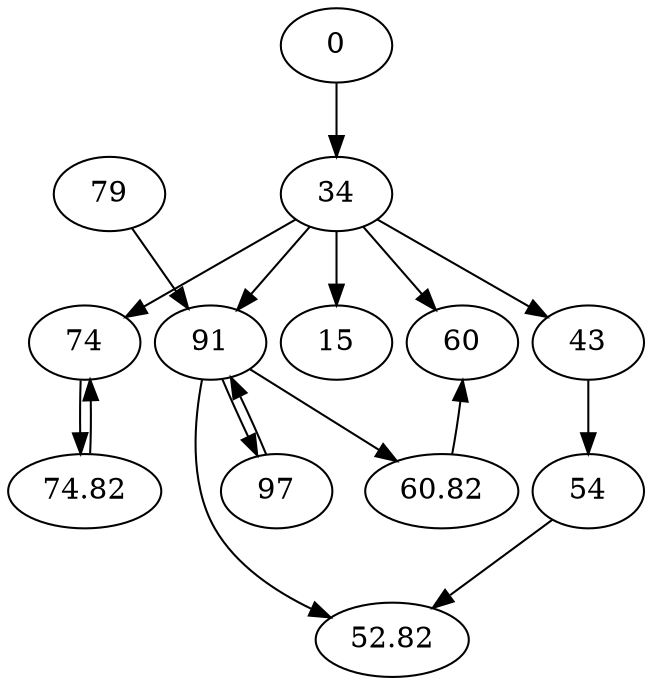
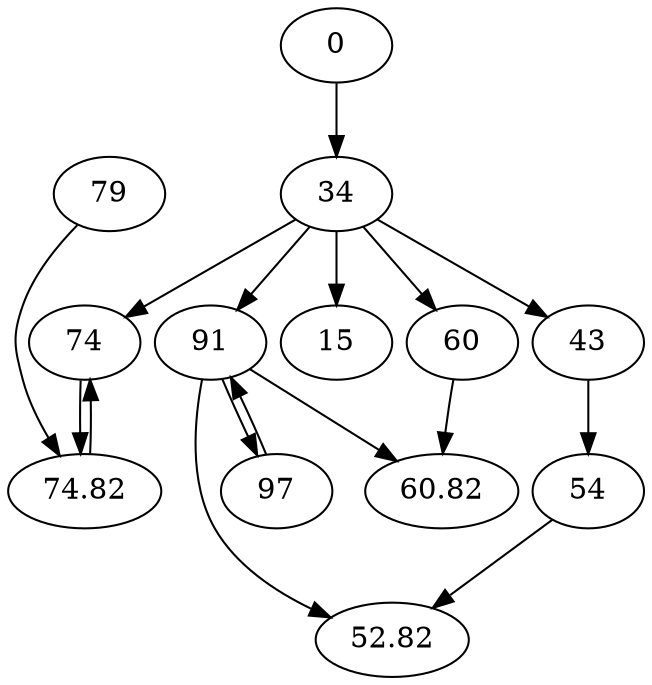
(154, 260) -> (17, 326)
(457, 428) -> (449, 406)
